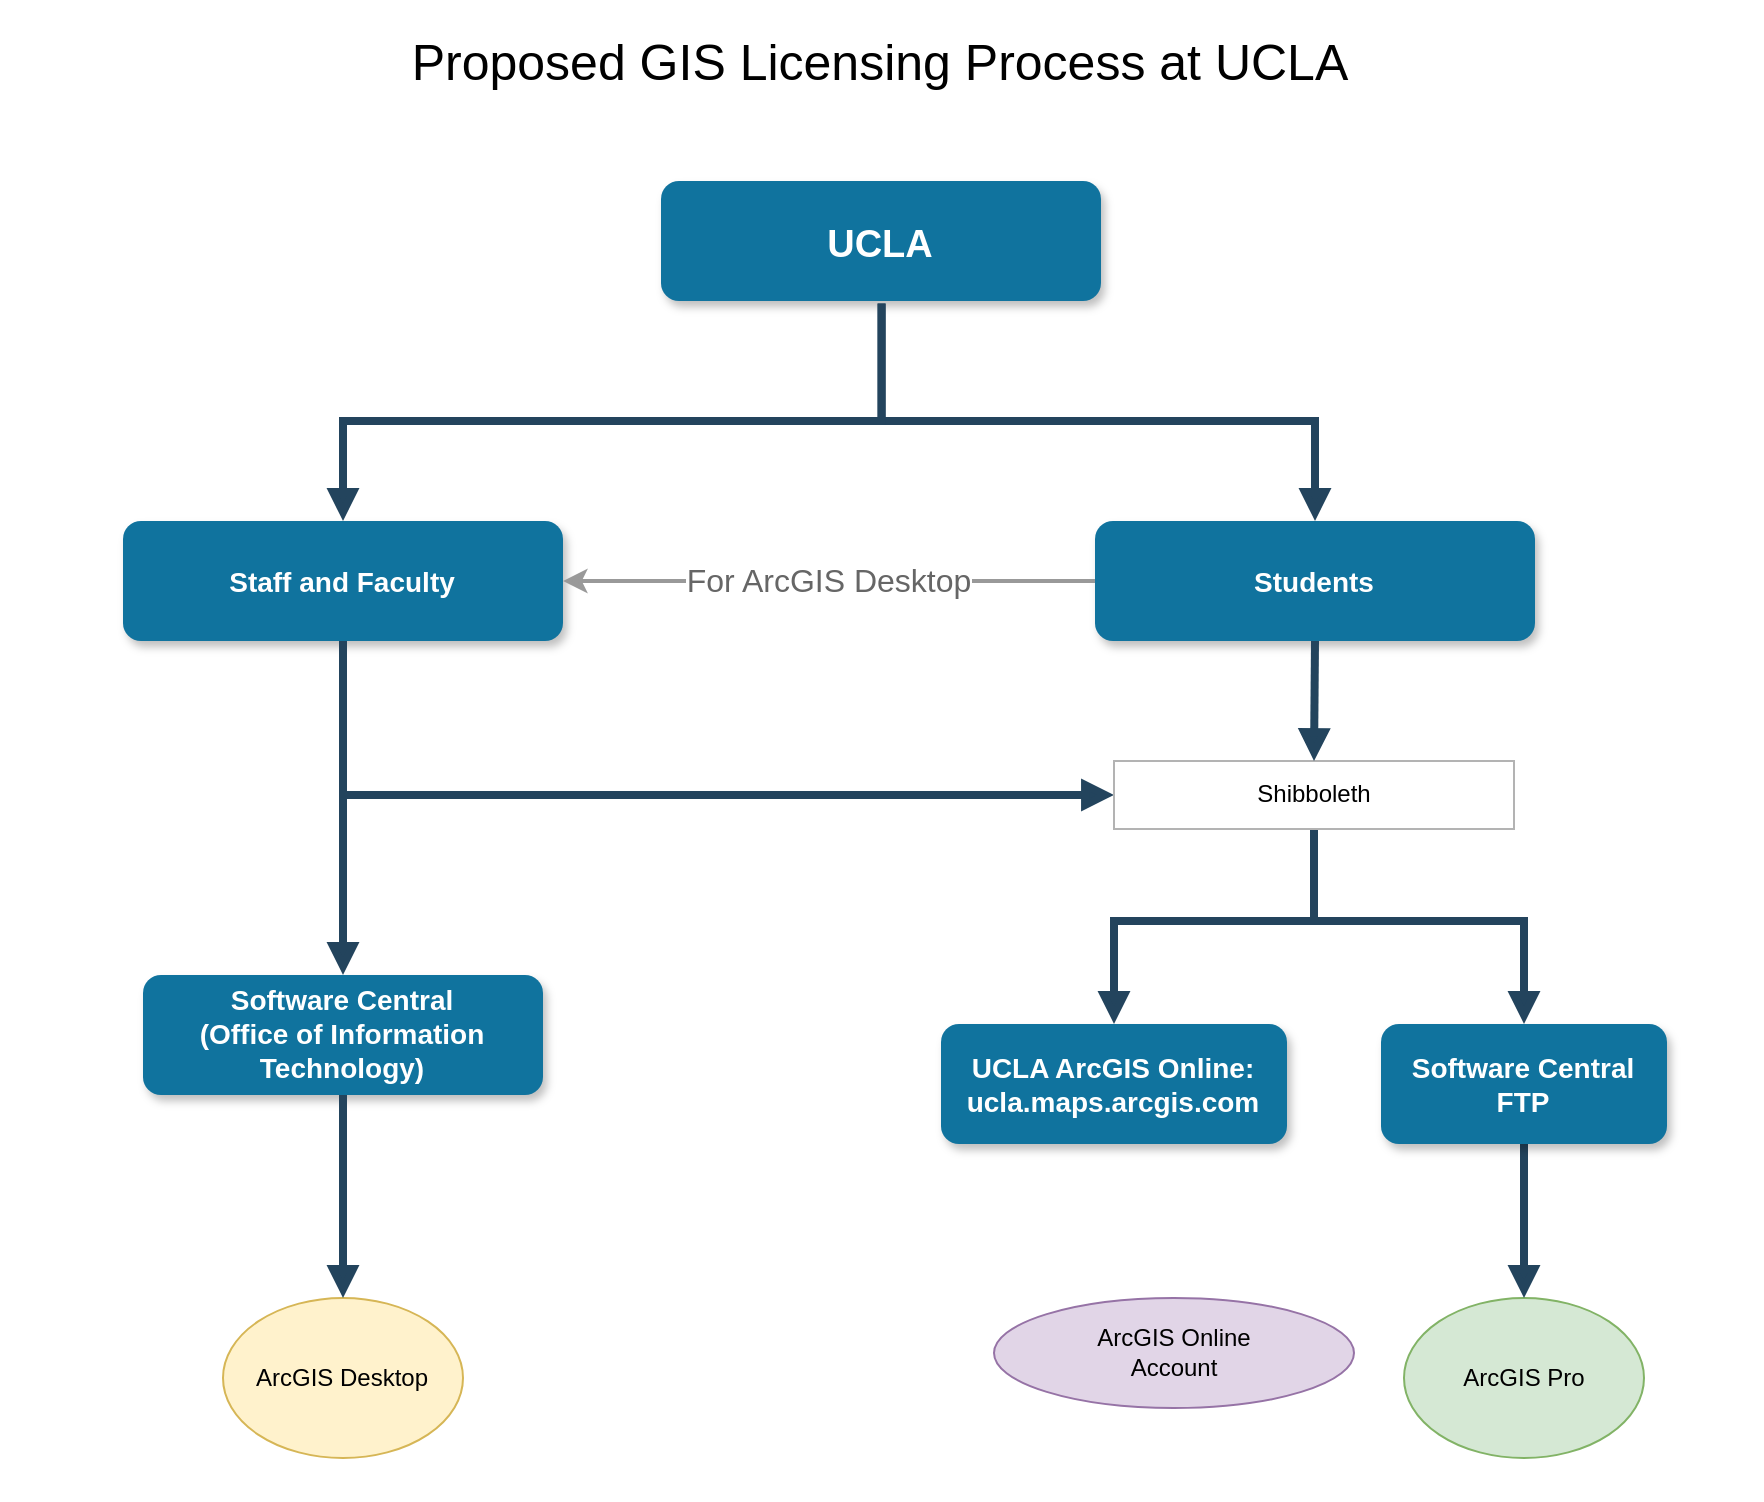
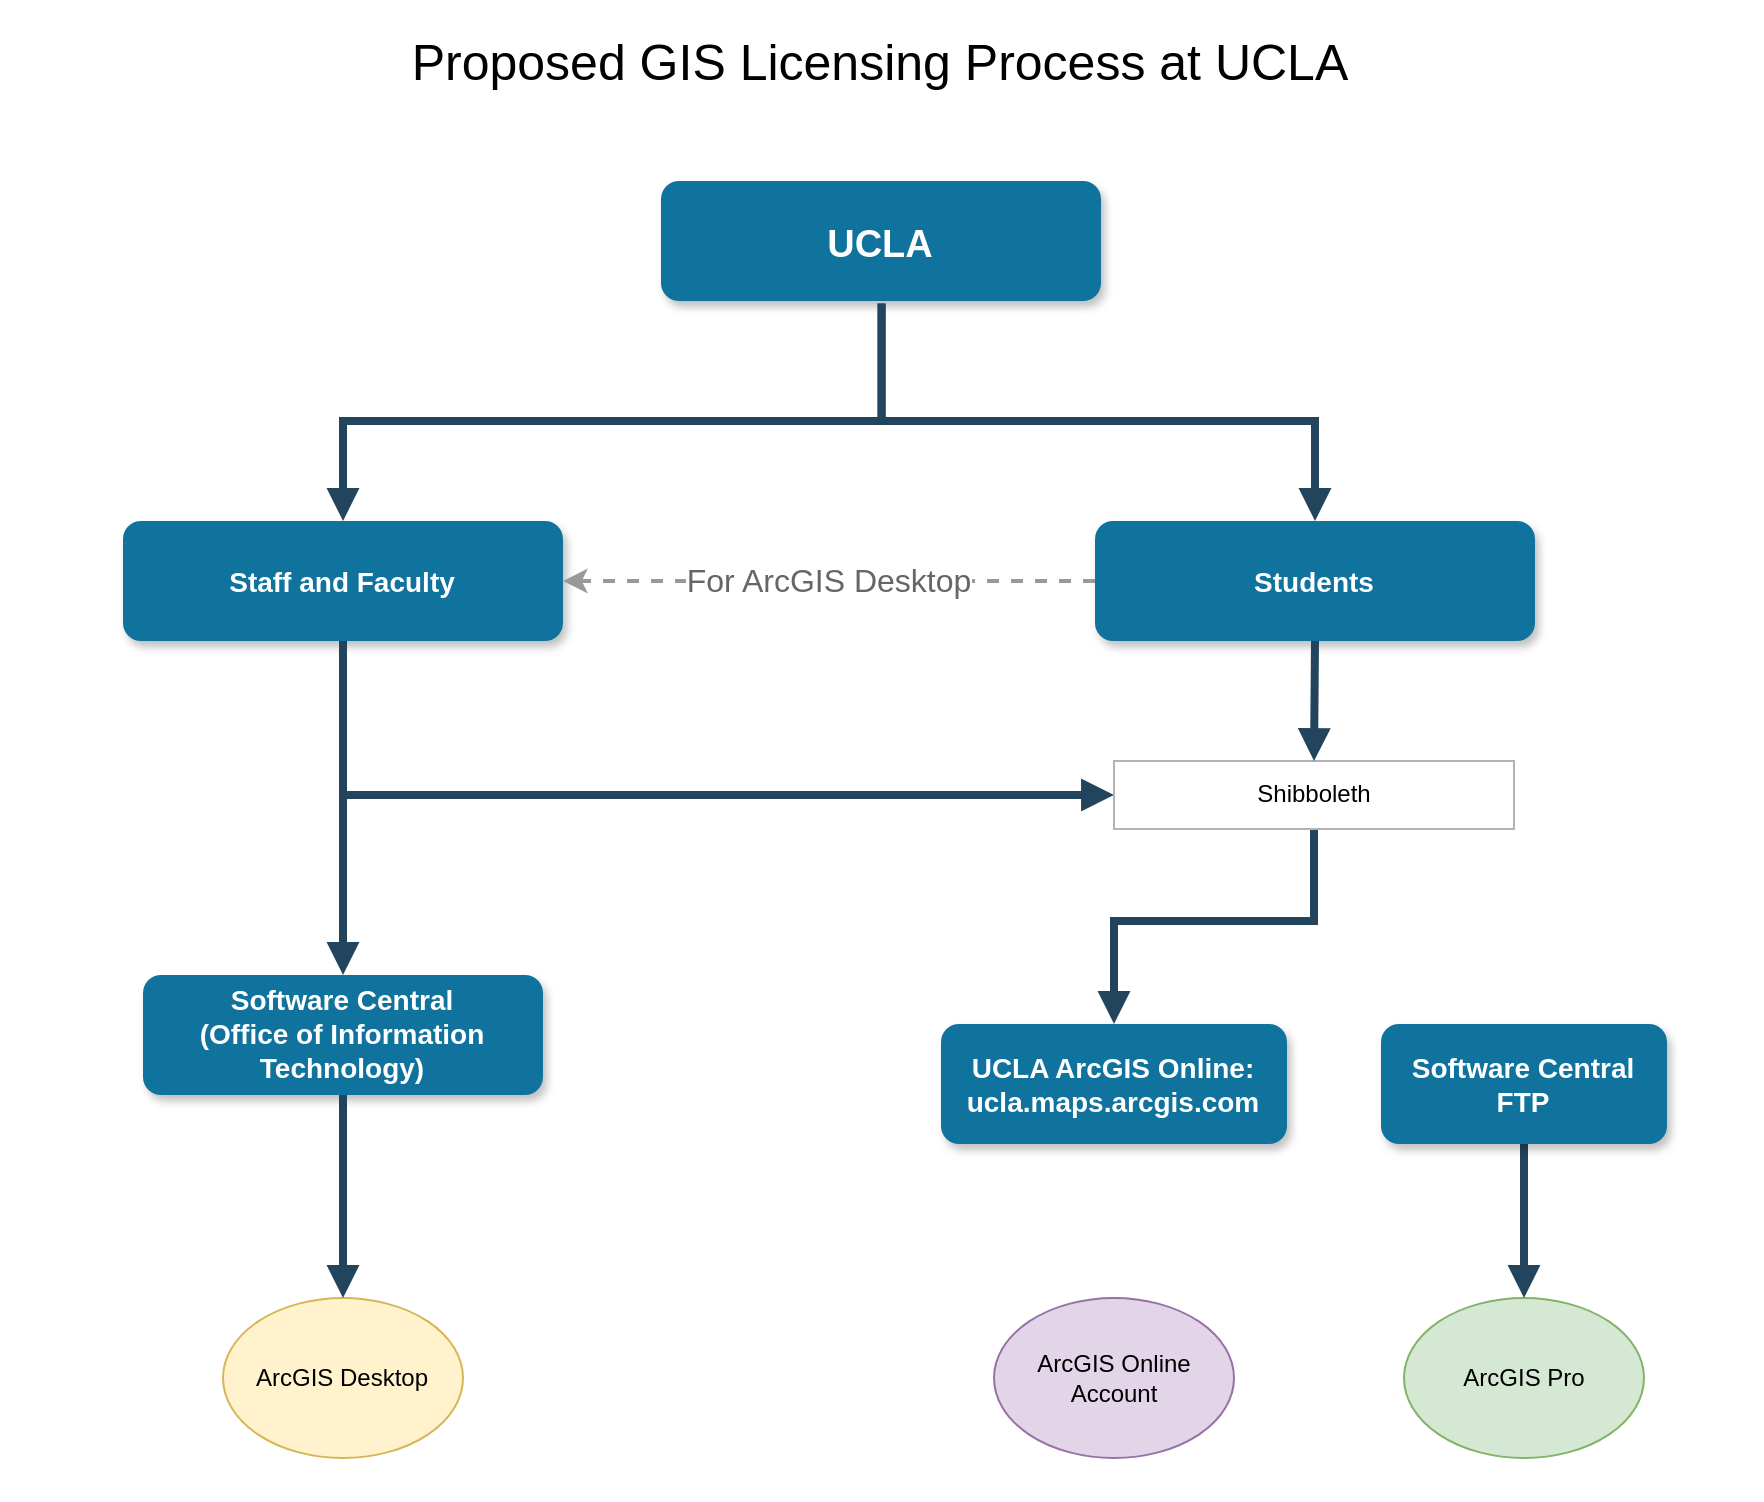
(1077, 581) -> (1077, 581)
(1458, 921) -> none
(1174, 1353) -> (1114, 1378)
